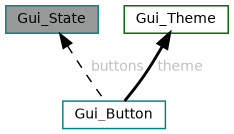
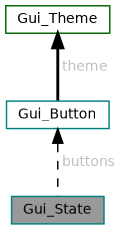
(86, 74) -> (58, 170)
